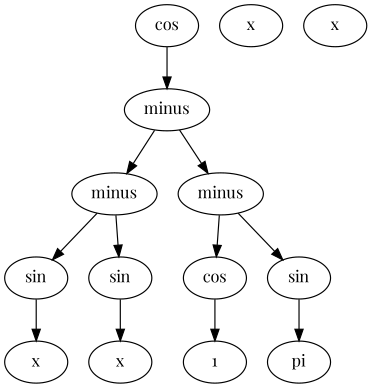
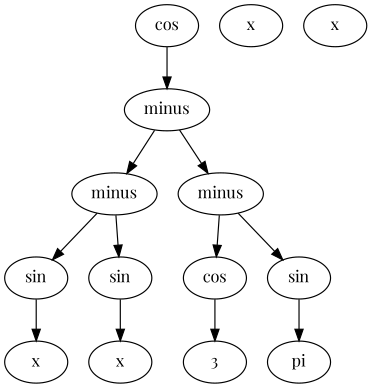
(215, 362) -> (215, 362)
